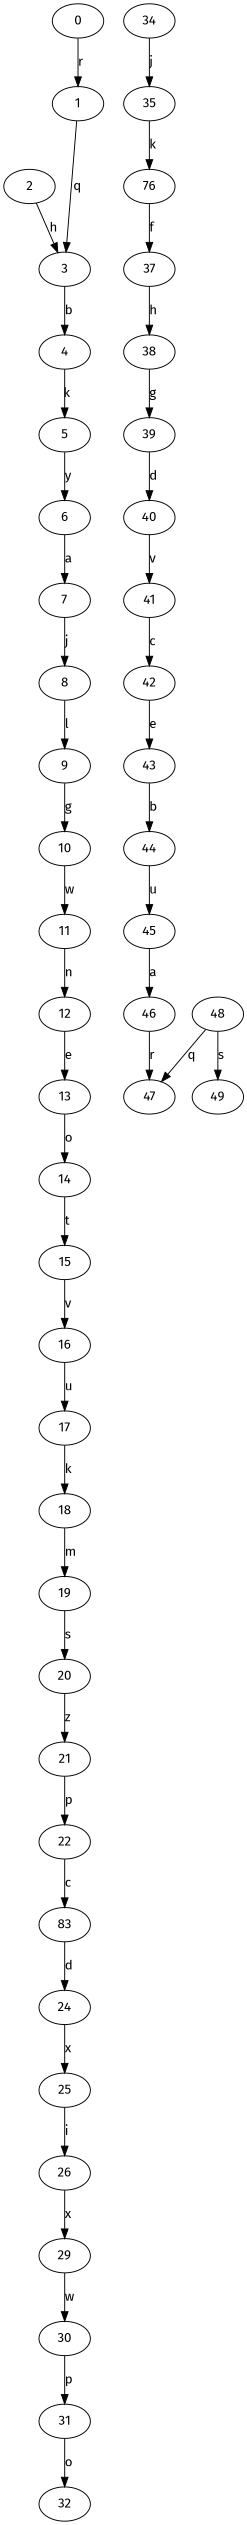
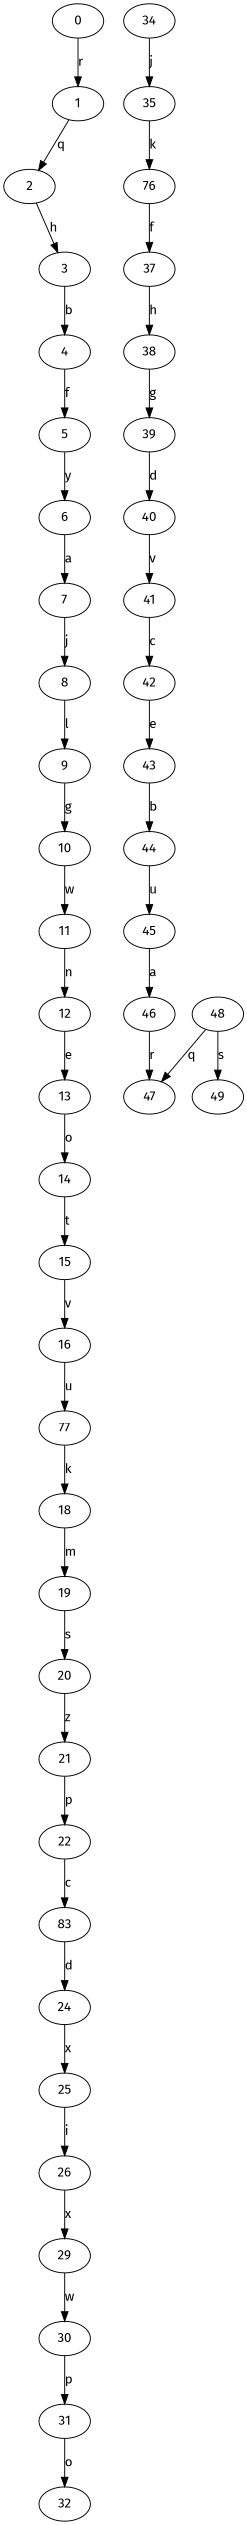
(72, 182) -> (56, 141)
(67, 393) -> (67, 393)
(65, 1428) -> (65, 1428)
